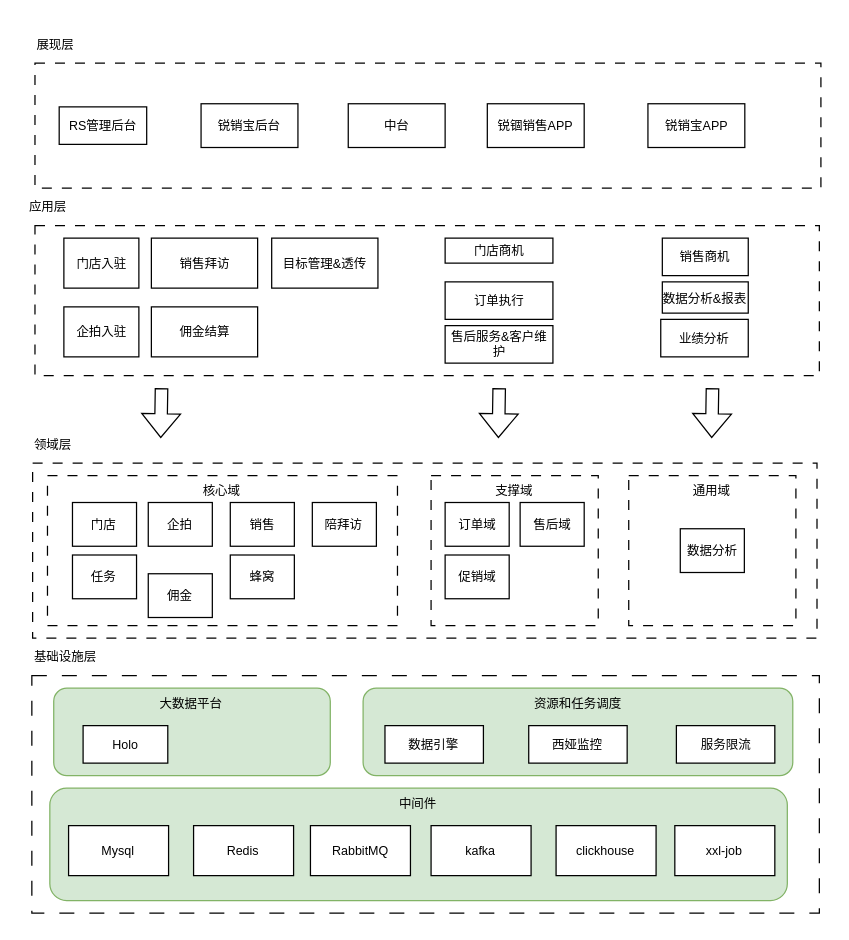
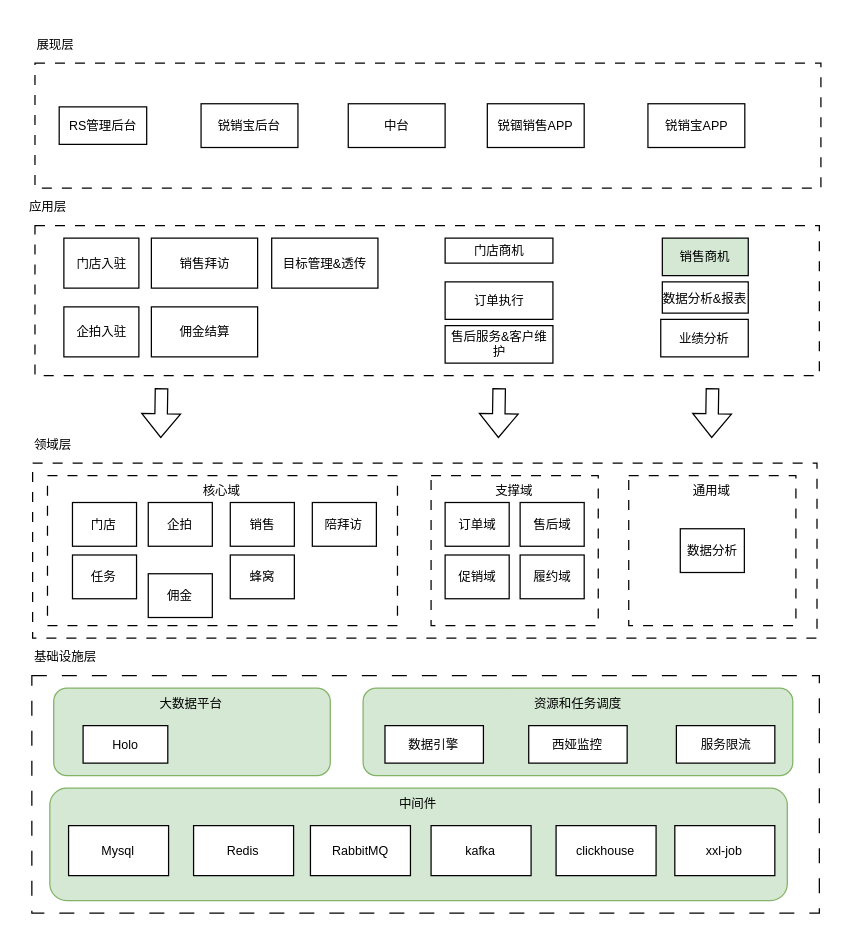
(705, 257) -> (705, 257)
none -> (552, 577)
